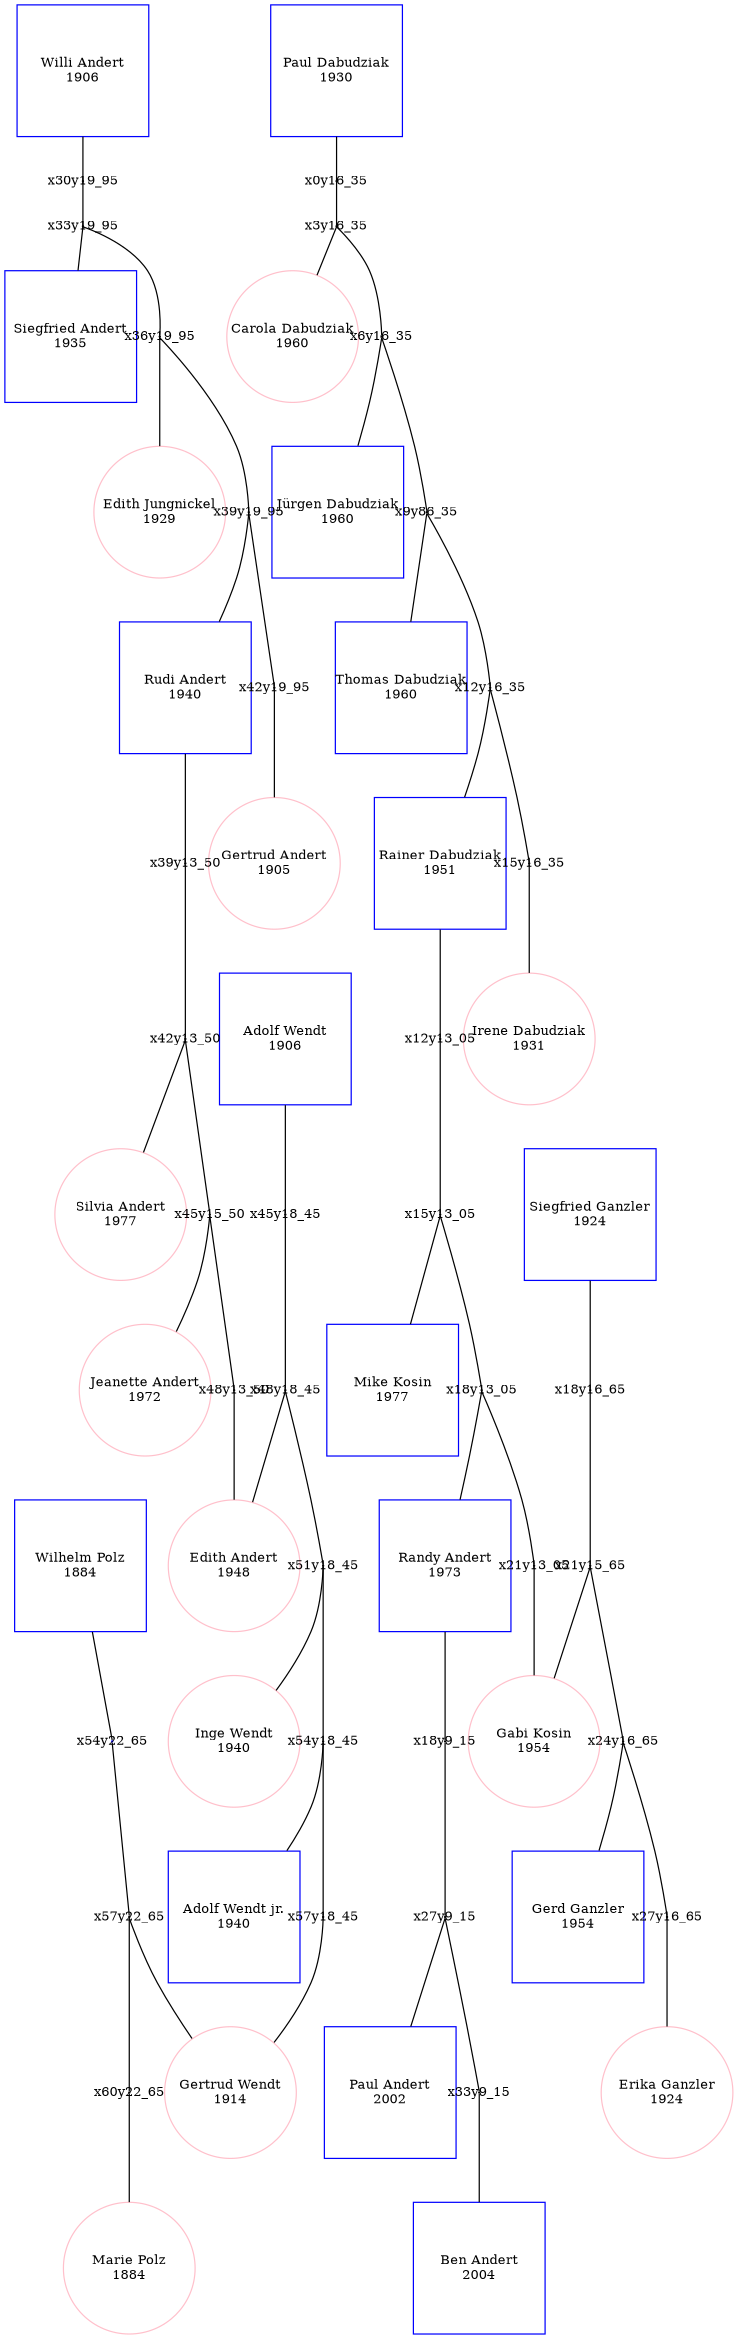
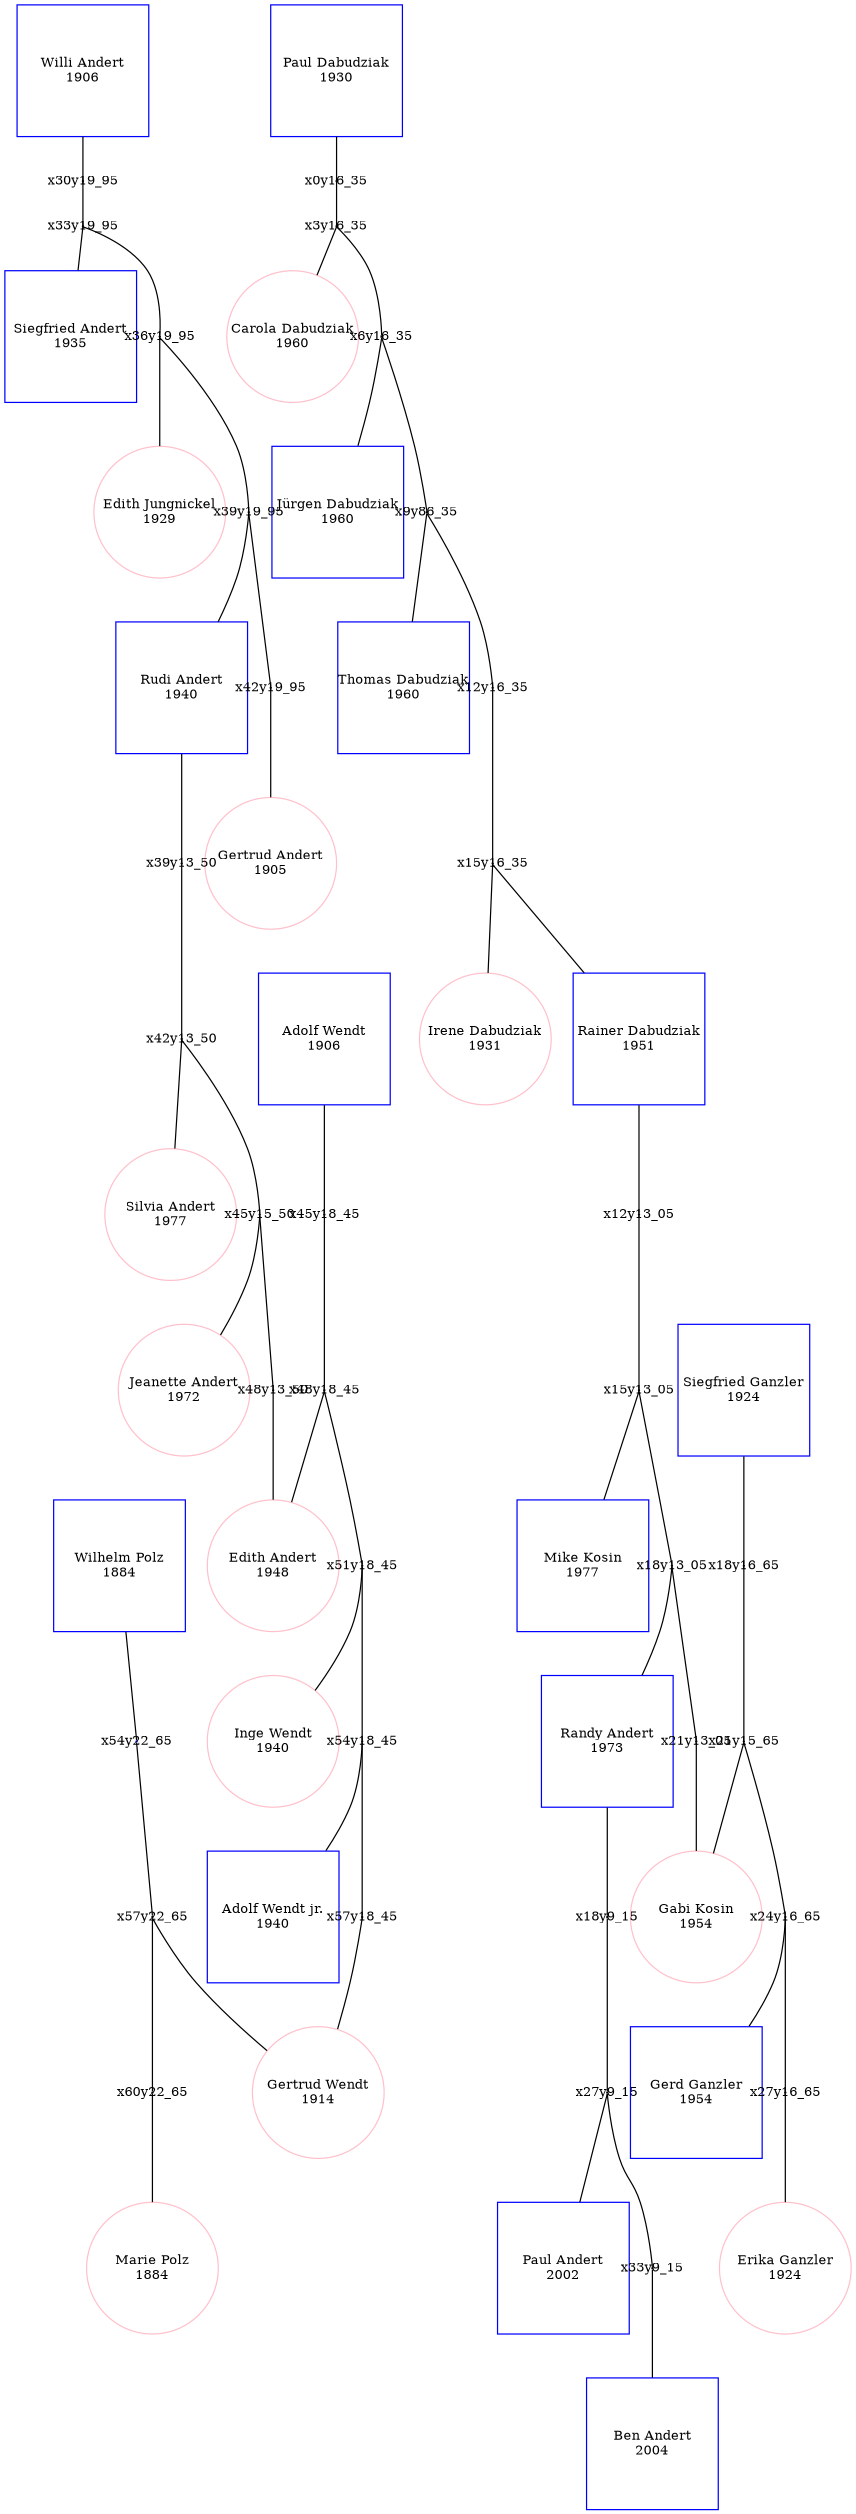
(480, 744) -> (539, 919)
